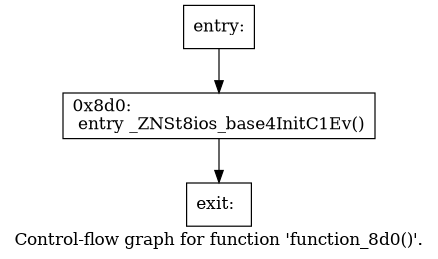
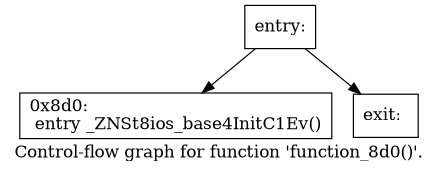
(219, 155) -> (328, 67)
